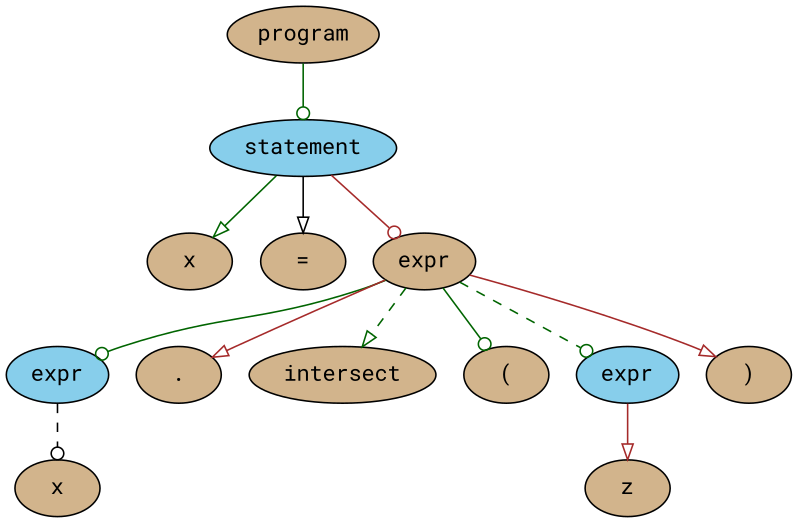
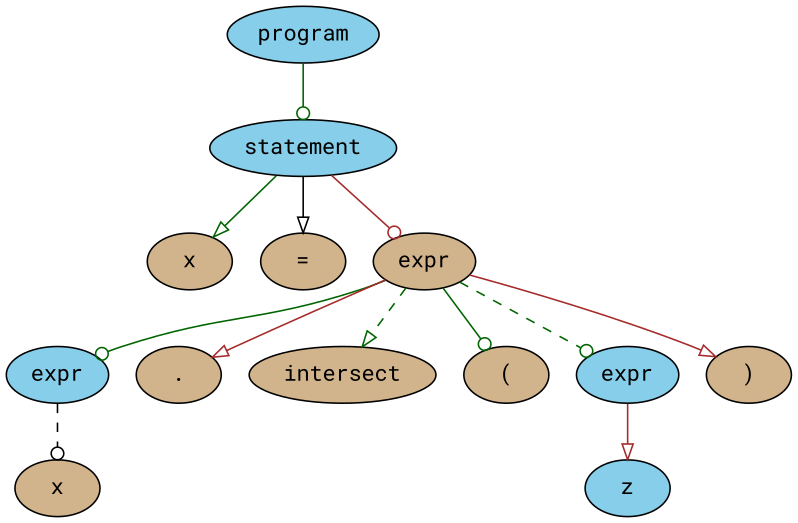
(303, 35) -> (303, 35)
(628, 488) -> (628, 488)
